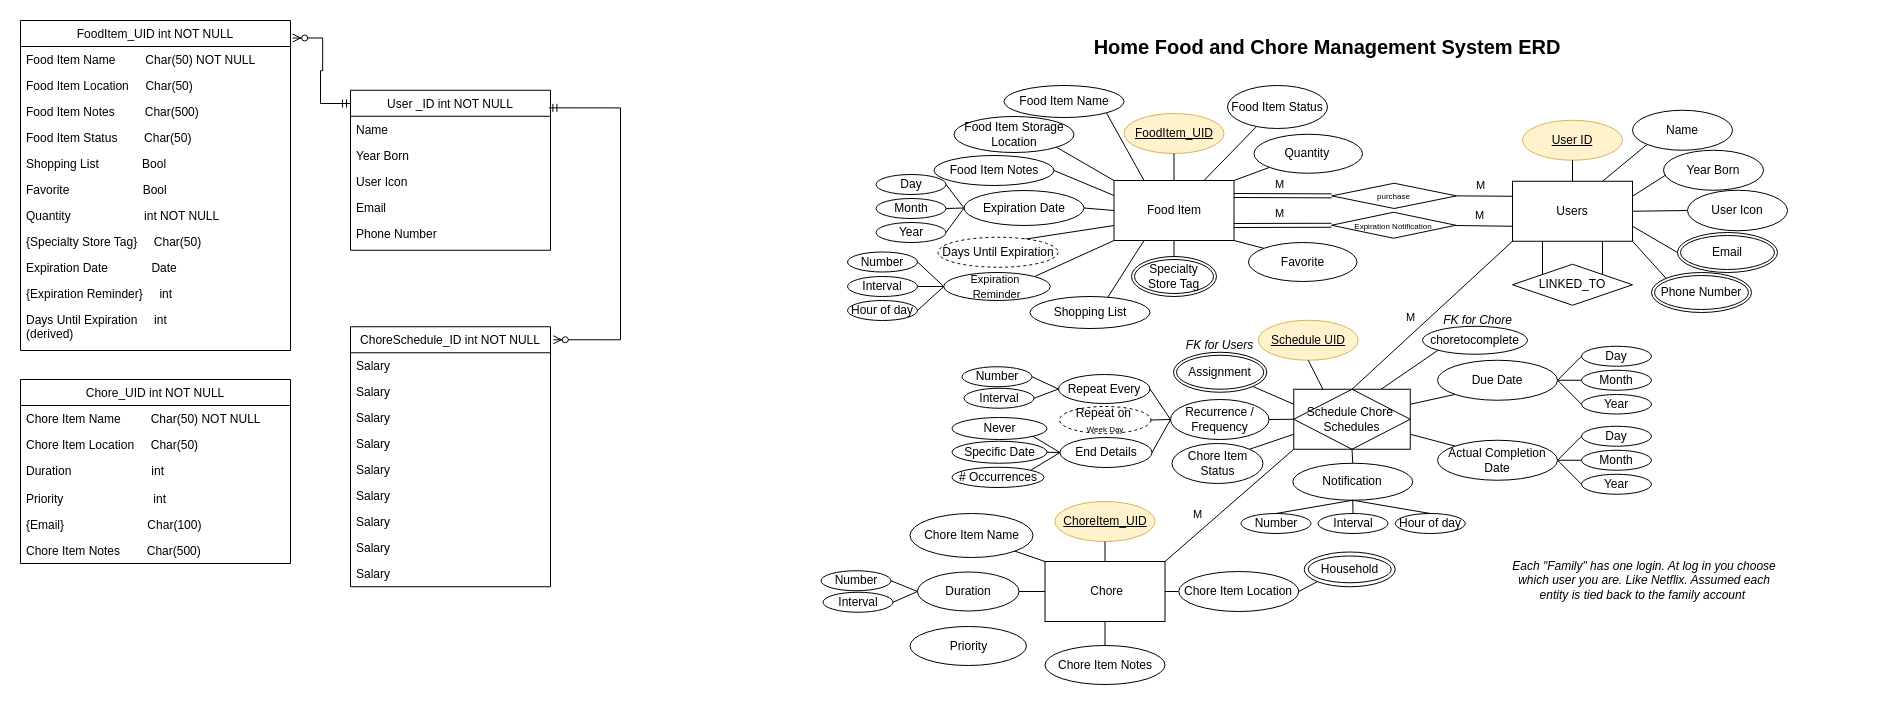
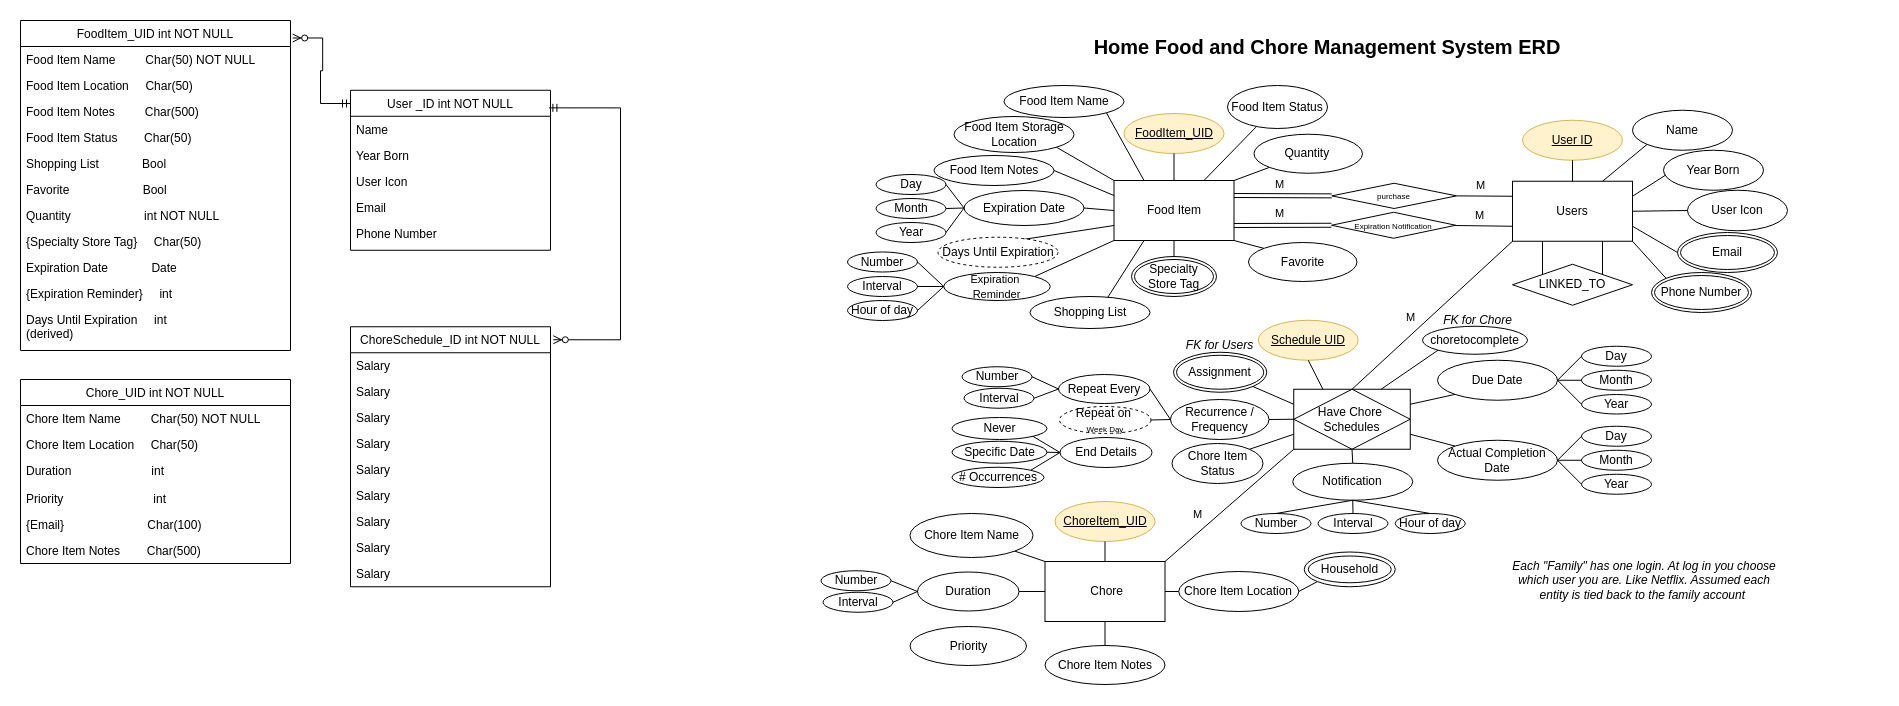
(1352, 420) -> (1352, 420)
(1161, 437) -> none
